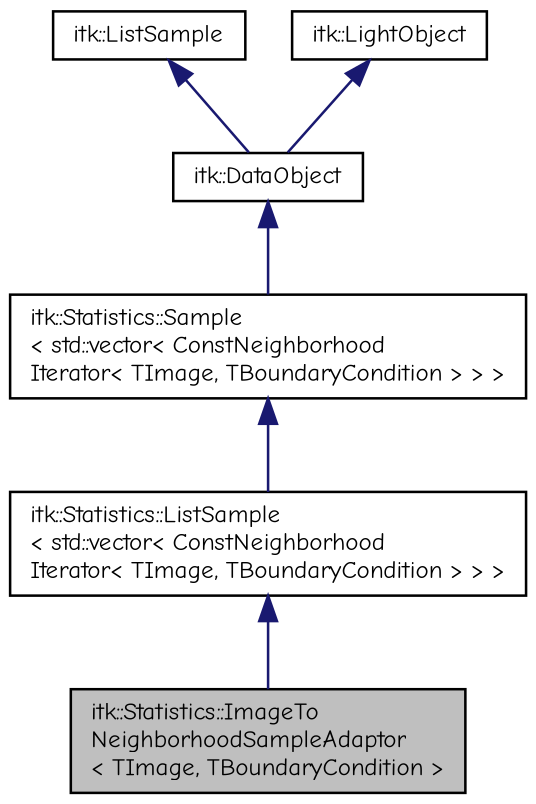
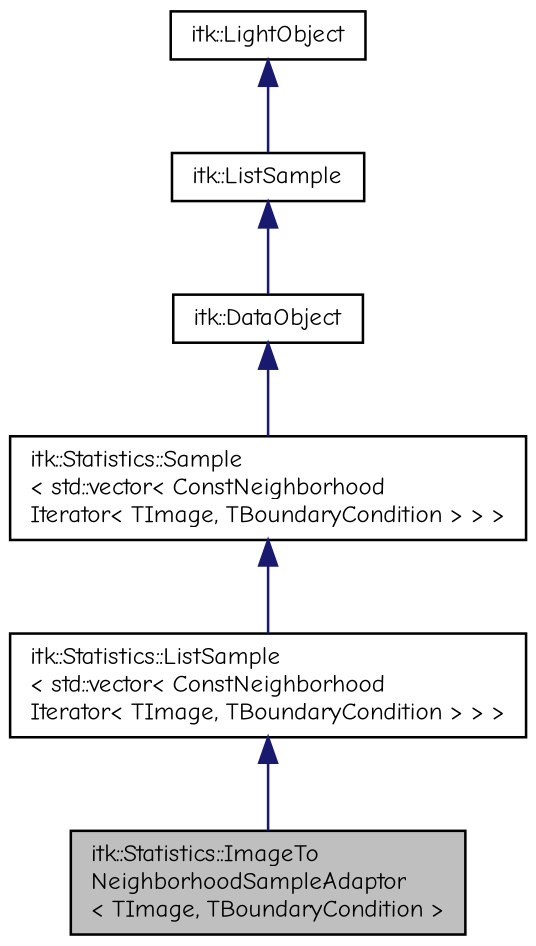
(320, 116) -> (268, 119)
